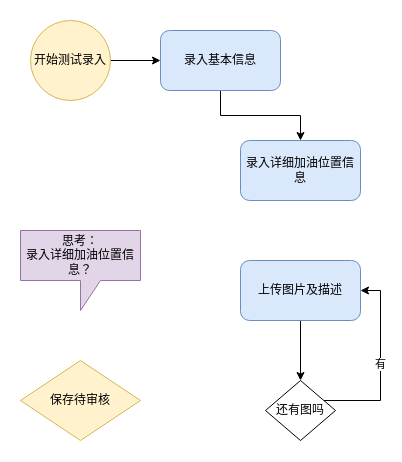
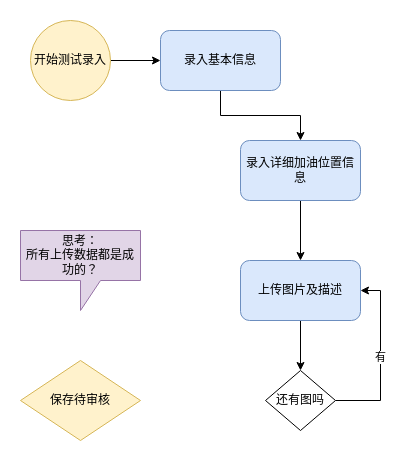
none -> (301, 227)
(81, 256) -> (81, 256)
(301, 411) -> (301, 401)
